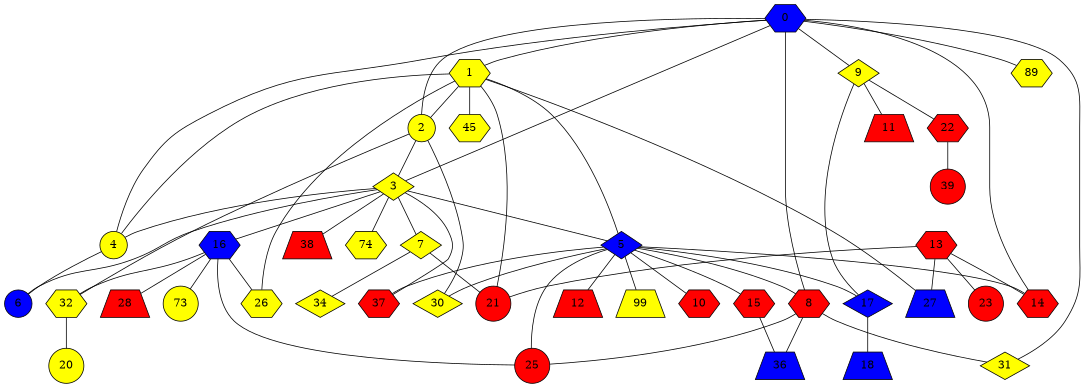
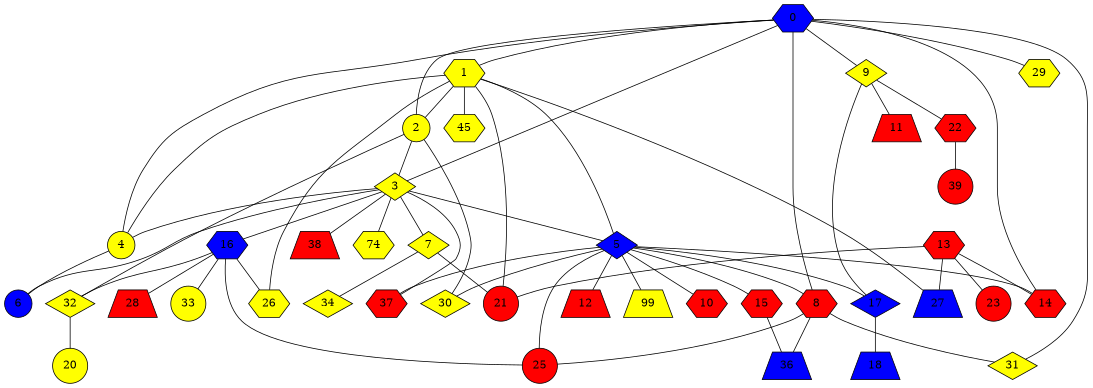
(1032, 73) -> (1039, 73)
(66, 304) -> (70, 304)
(181, 304) -> (188, 304)
